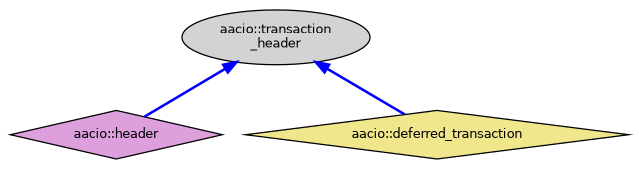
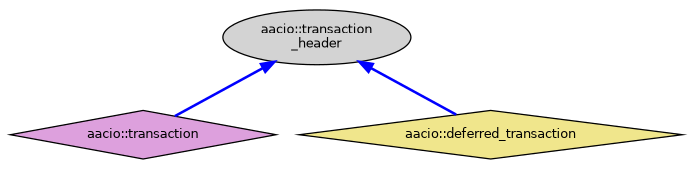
(116, 135) -> (143, 135)
